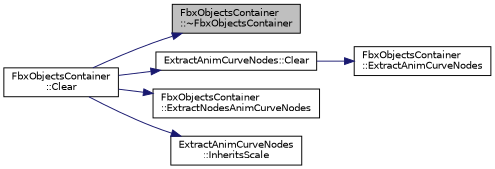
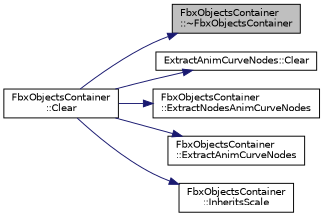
(331, 61) -> (144, 126)
(236, 151) -> (236, 198)
